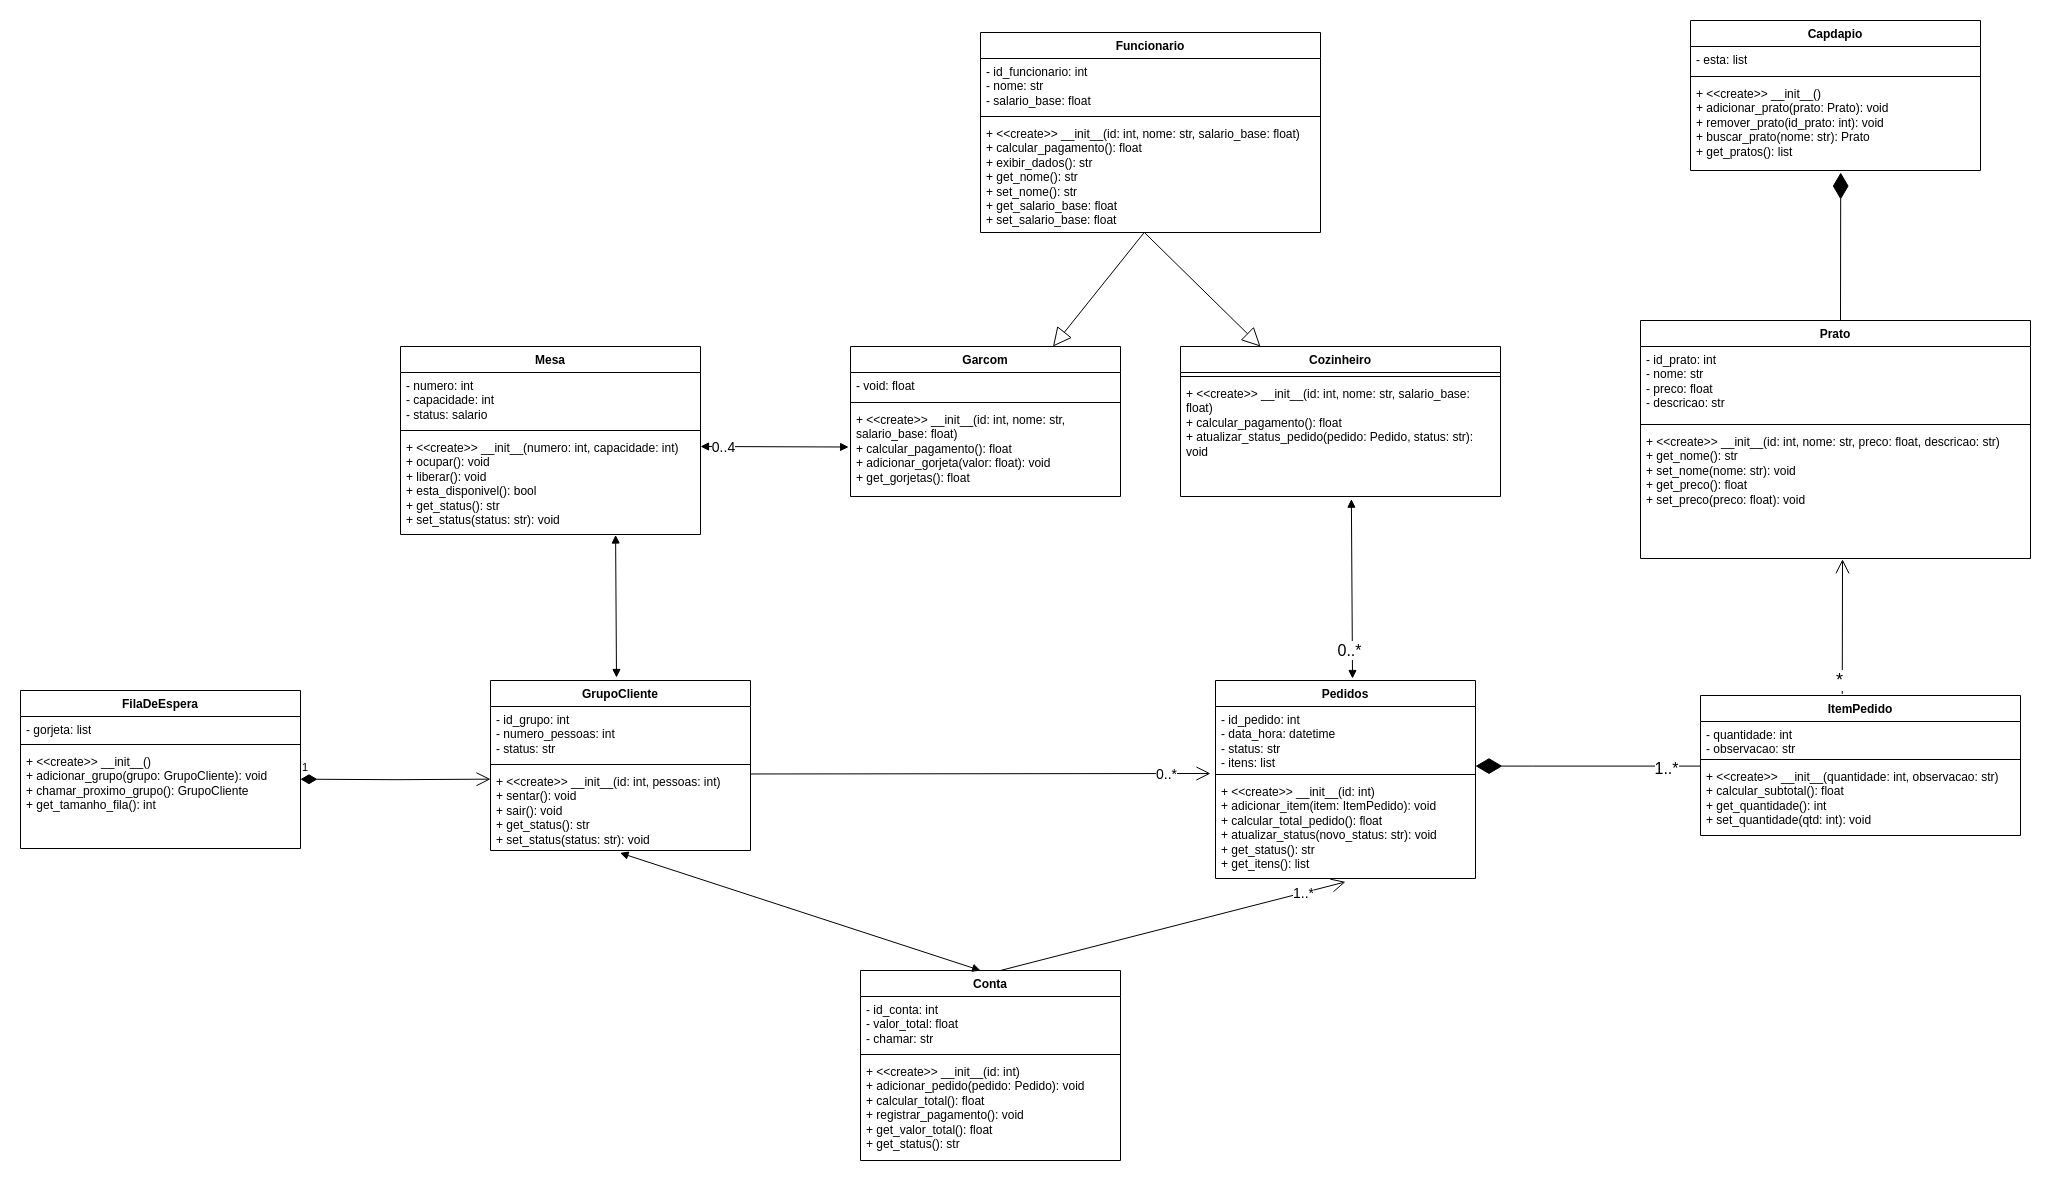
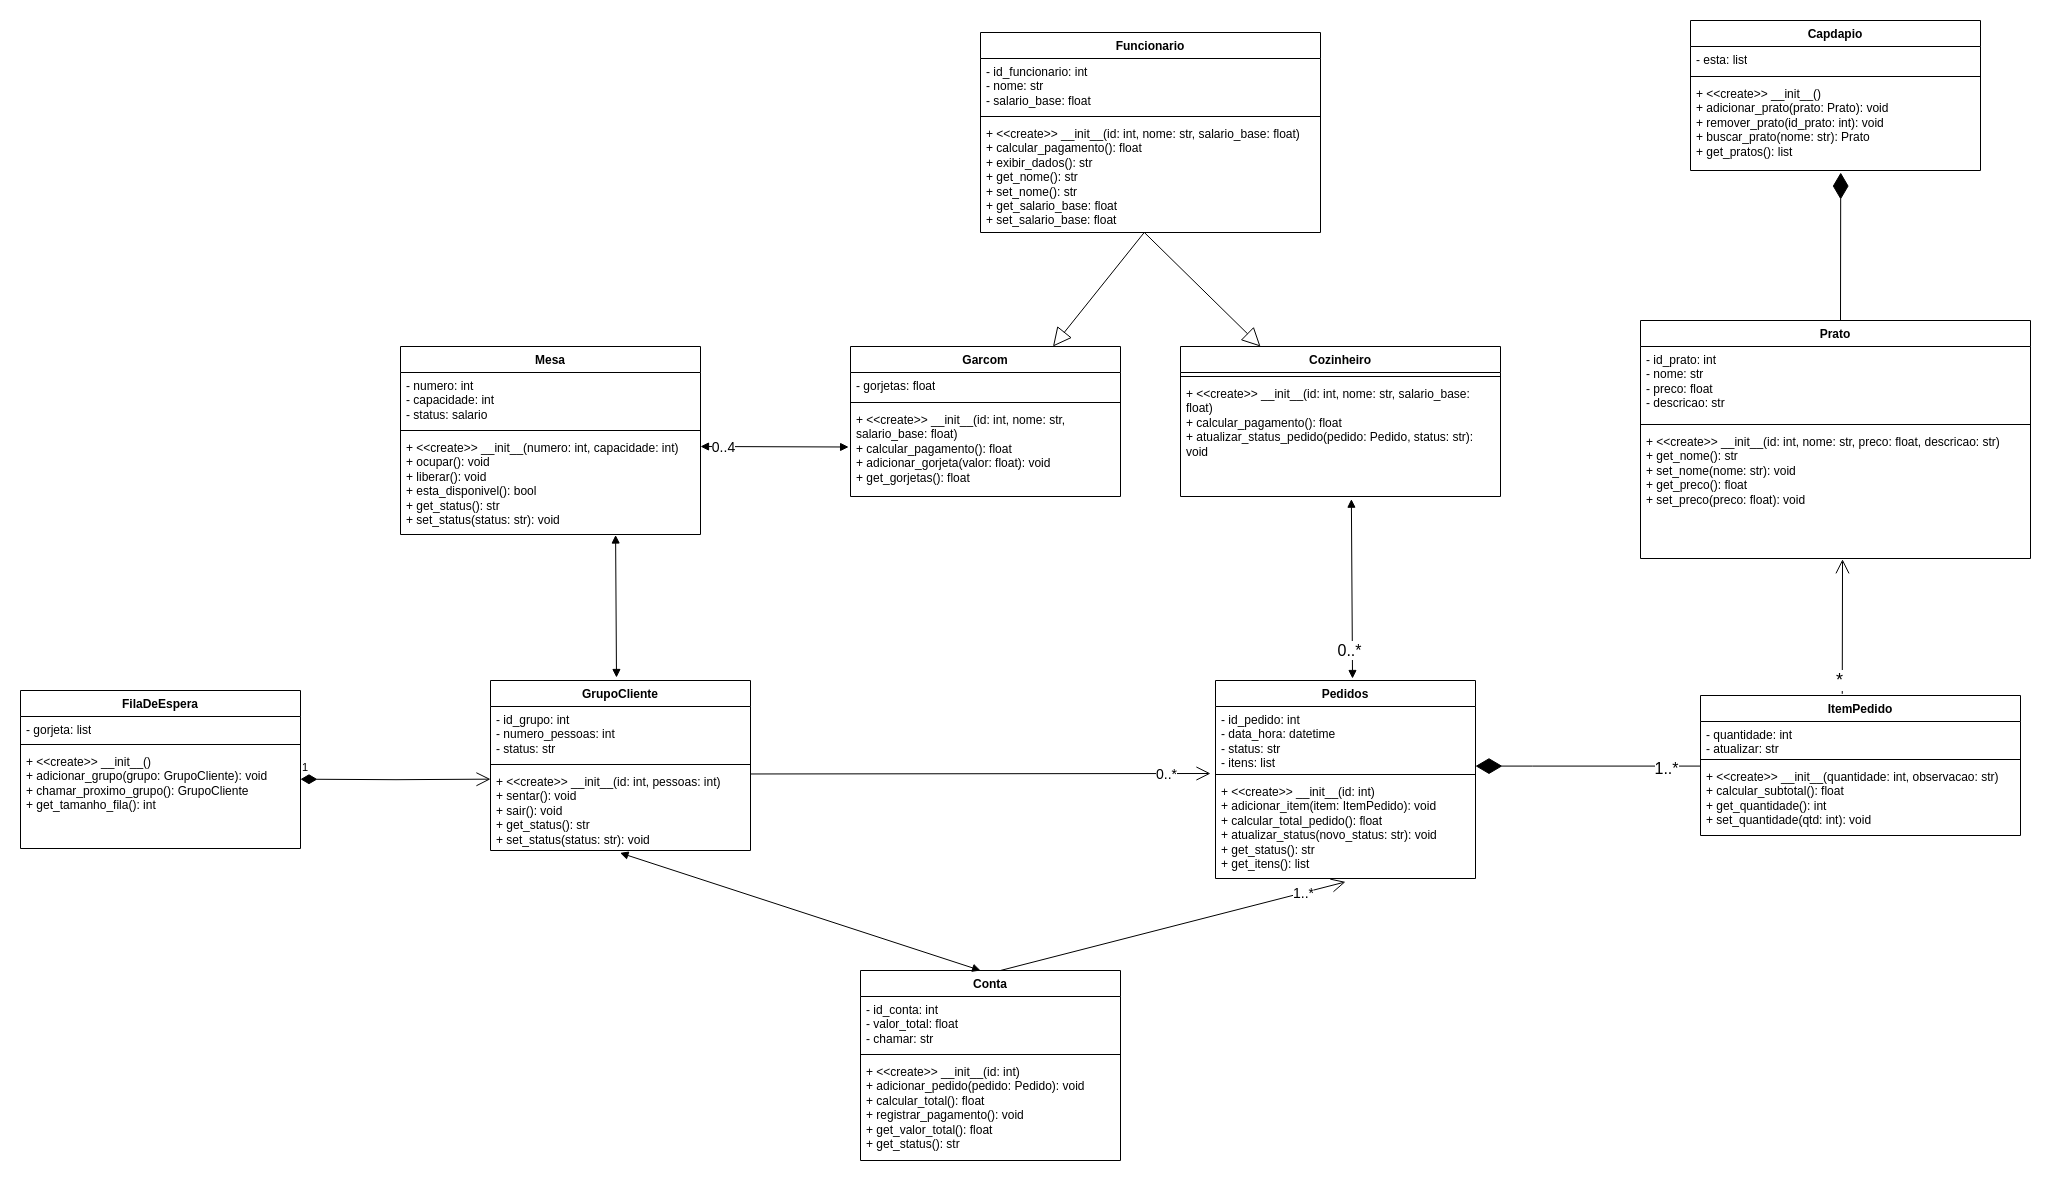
(892, 387) -> (907, 387)
(1759, 743) -> (1756, 743)
